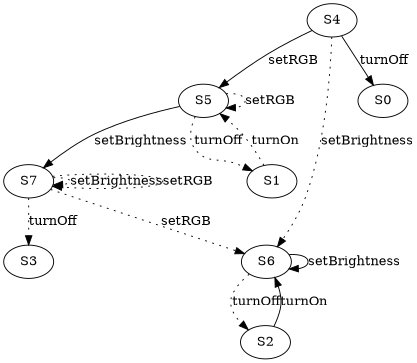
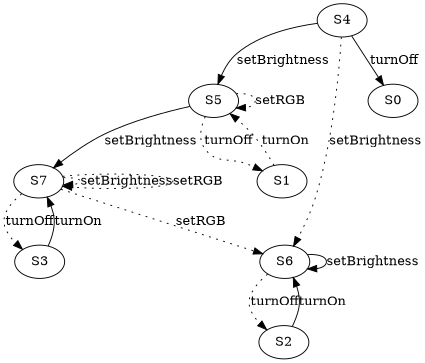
(294, 61) -> (283, 61)
none -> (54, 226)
